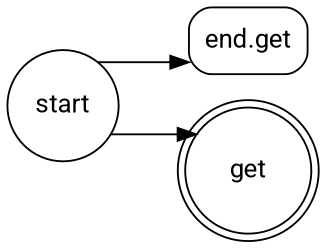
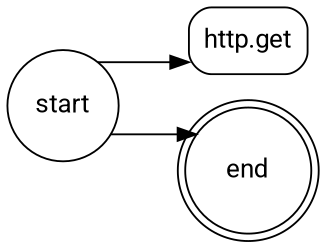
(248, 41) -> (248, 41)
(248, 171) -> (248, 171)
